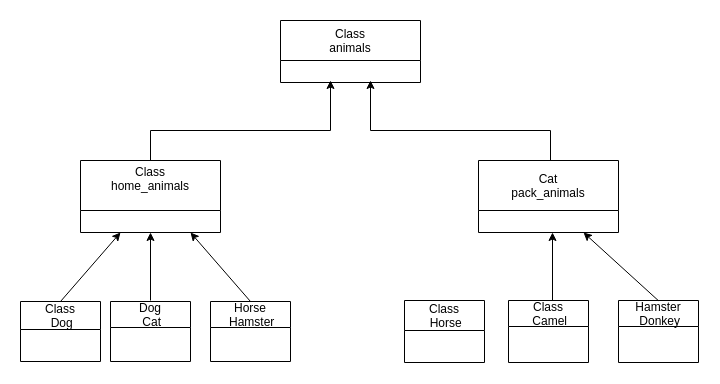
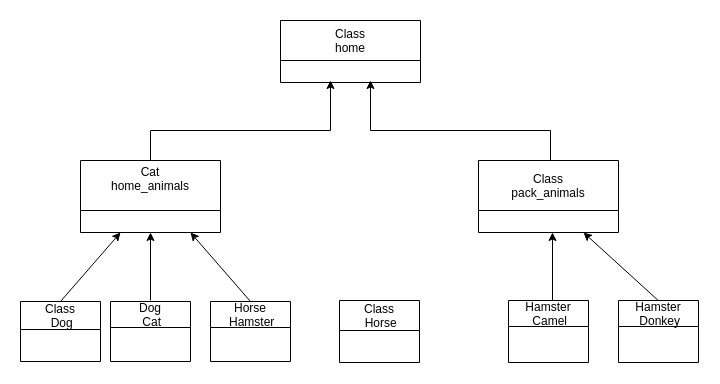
(350, 34) -> (350, 34)
(150, 172) -> (150, 172)
(548, 179) -> (548, 179)
(548, 307) -> (548, 307)
(445, 332) -> (380, 332)
